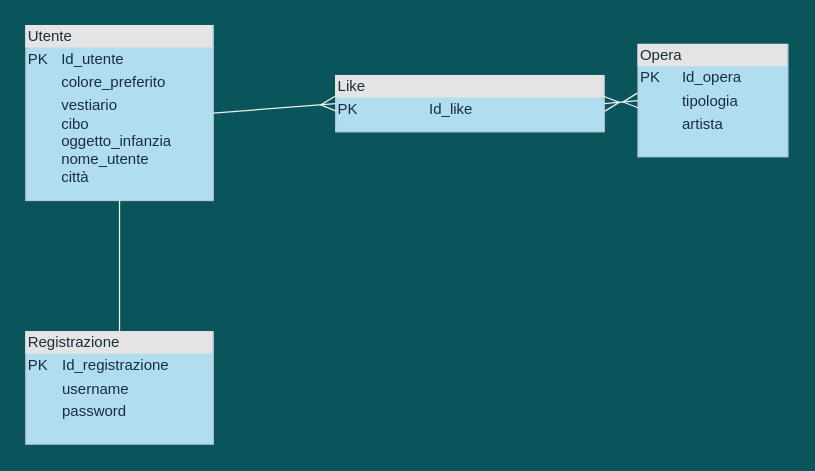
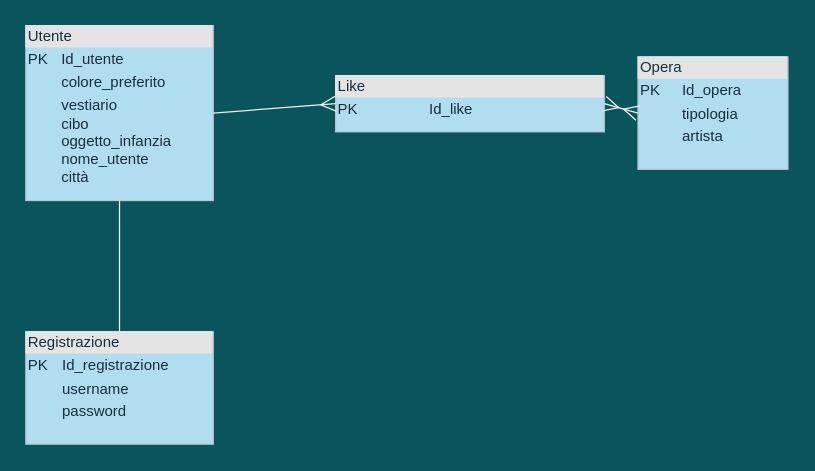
(713, 101) -> (713, 113)
